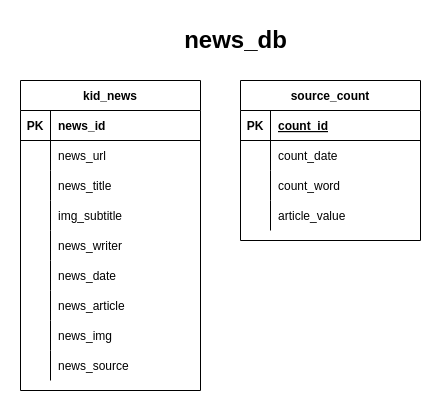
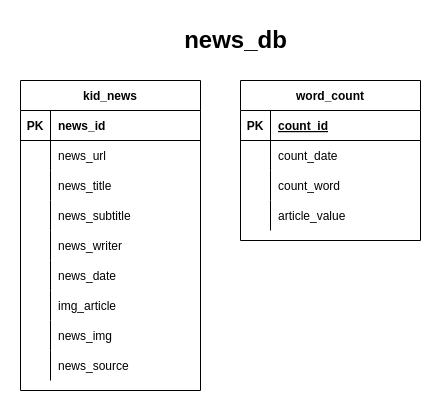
(330, 96) -> (330, 96)
(94, 216) -> (99, 216)
(95, 306) -> (90, 306)
